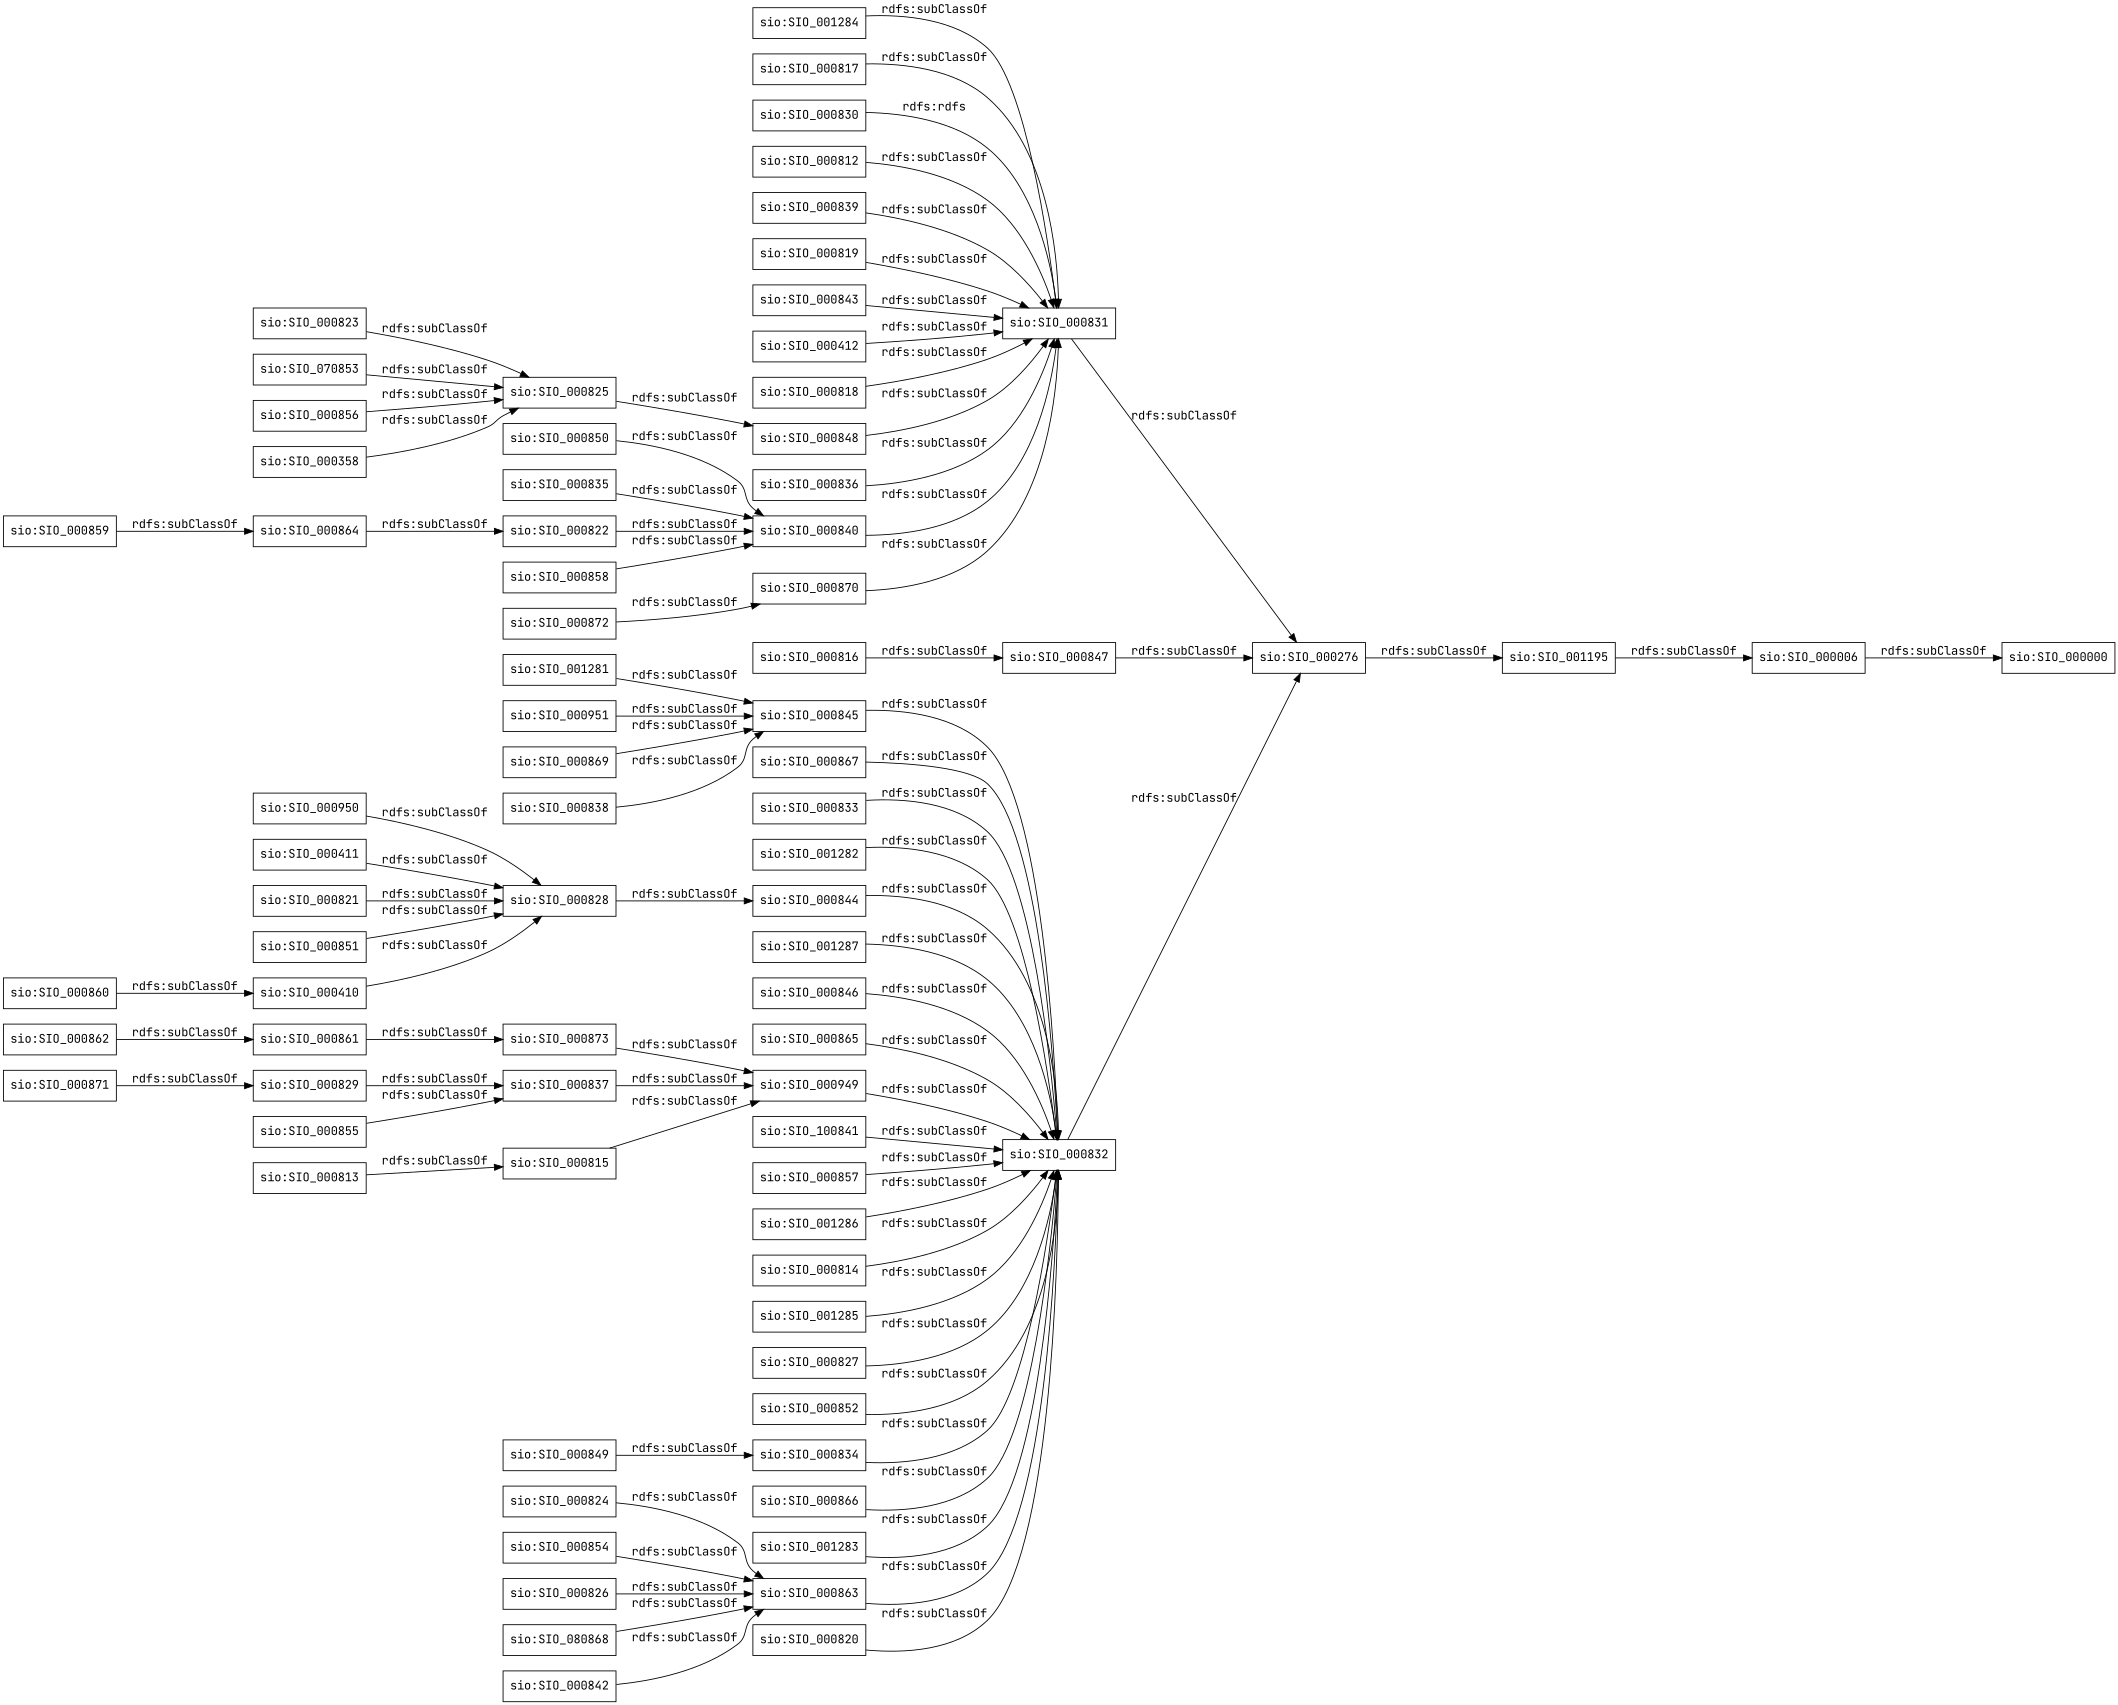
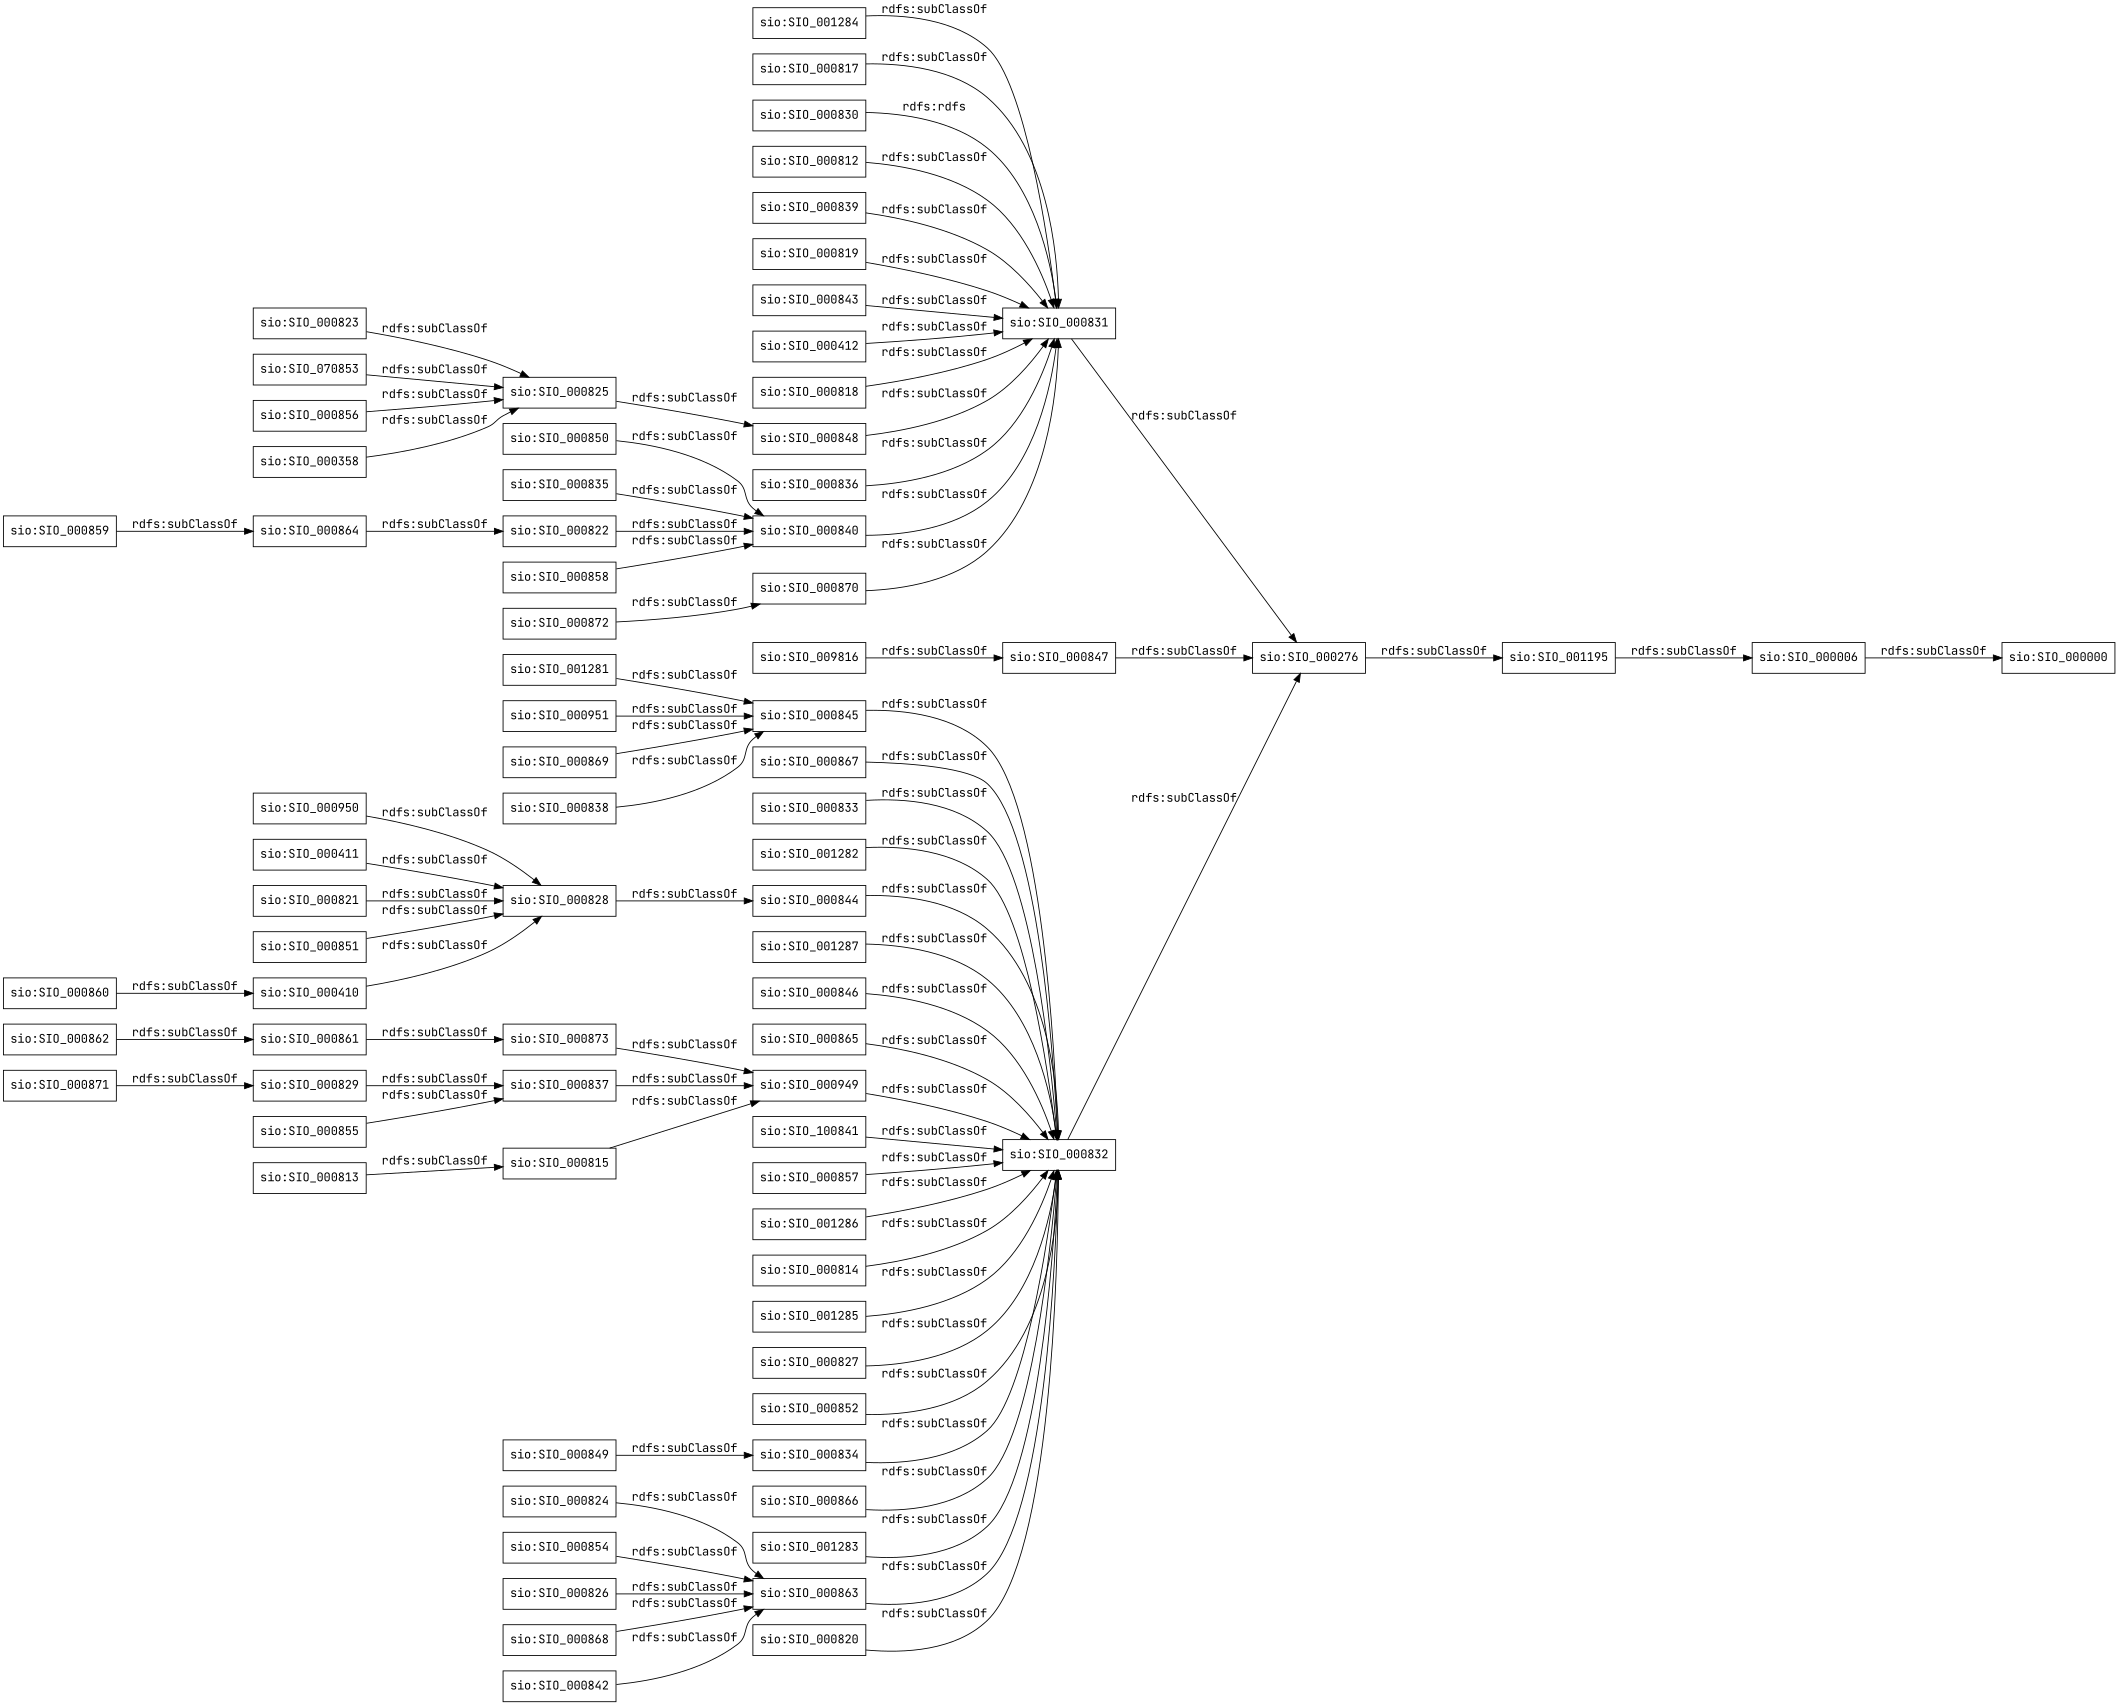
(809, 658) -> (809, 658)
(560, 1640) -> (560, 1640)
